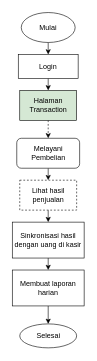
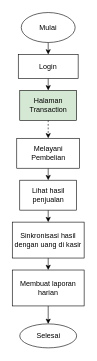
(48, 153) -> (48, 153)
(48, 195) -> (48, 195)
